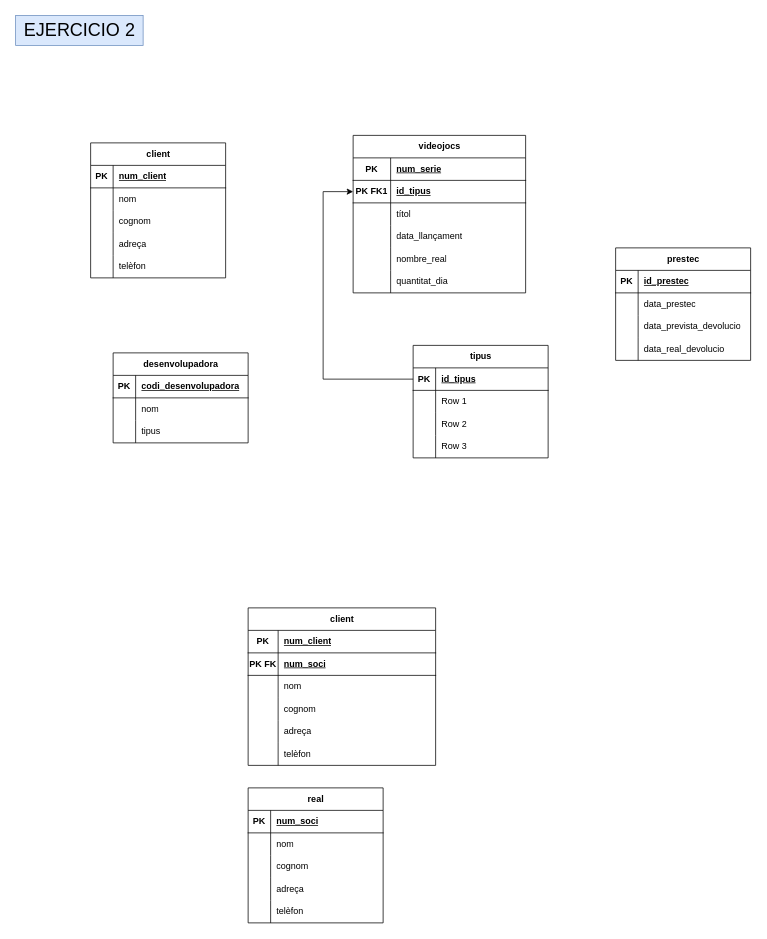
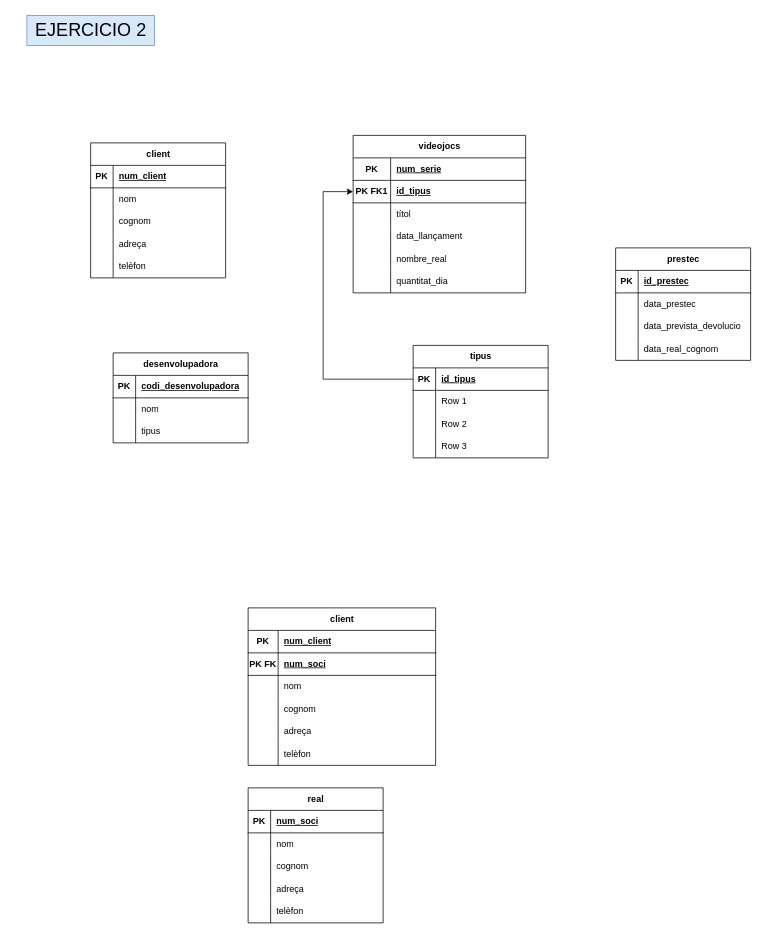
(79, 30) -> (90, 30)
(688, 349) -> (683, 349)
